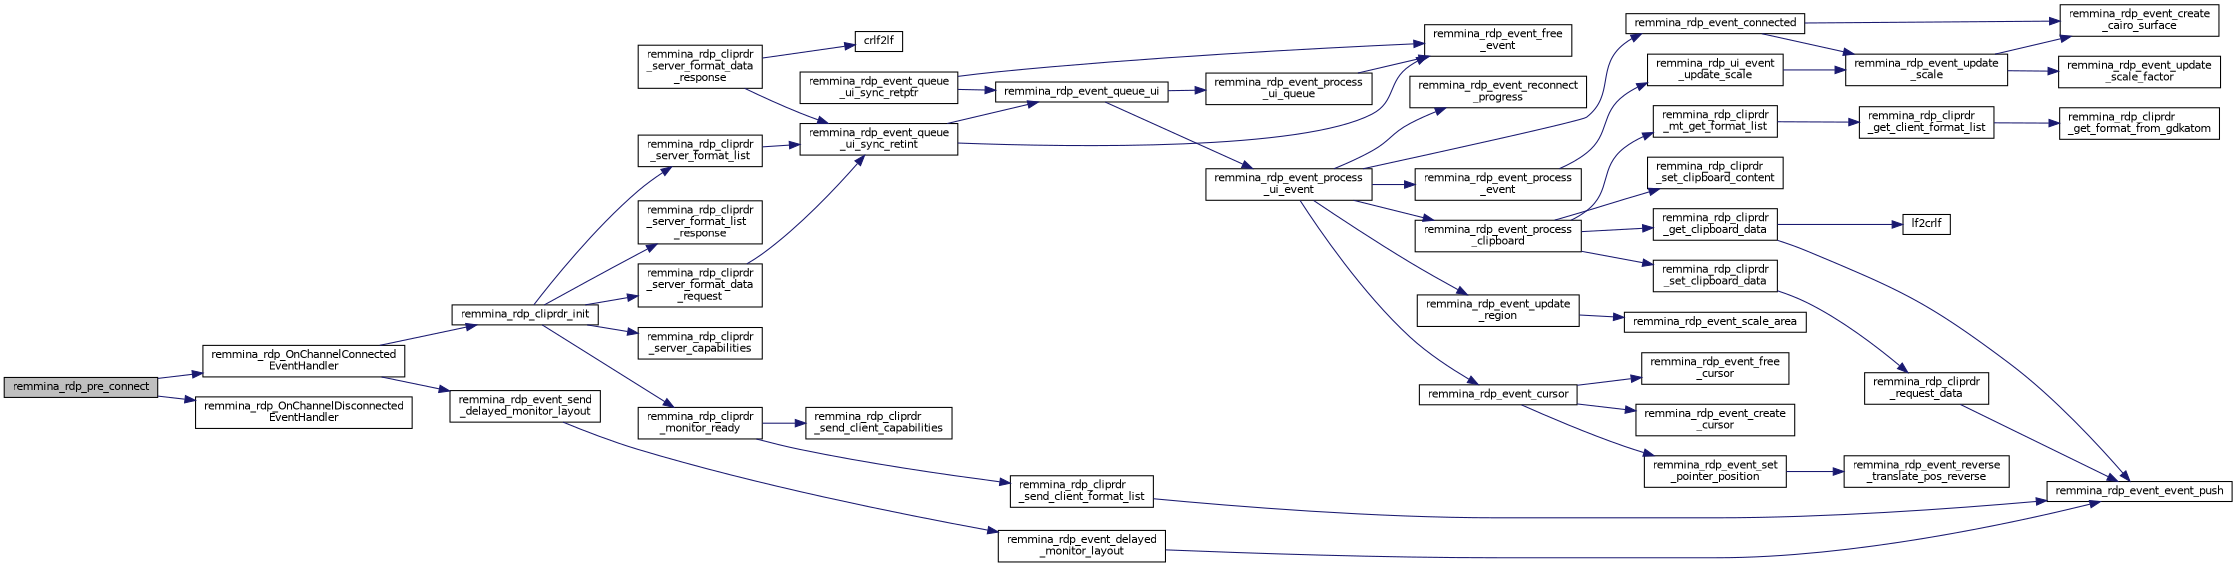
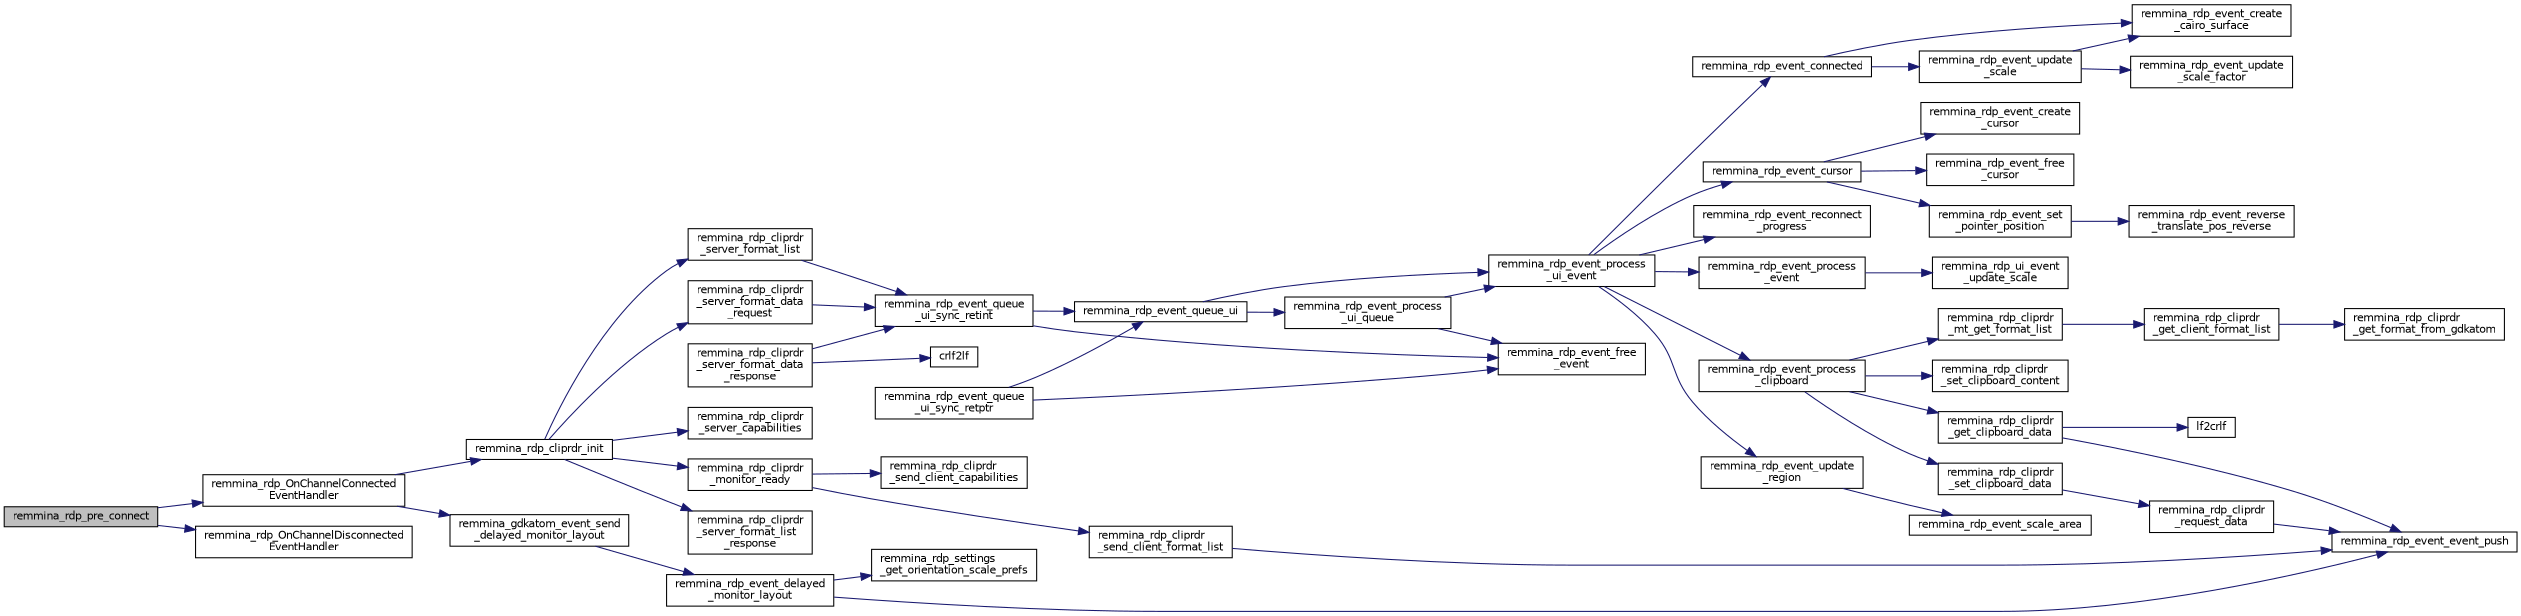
(1809, 70) -> none
none -> (1465, 293)
(525, 406) -> (539, 530)
none -> (954, 565)
